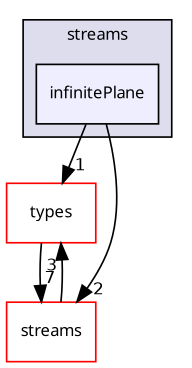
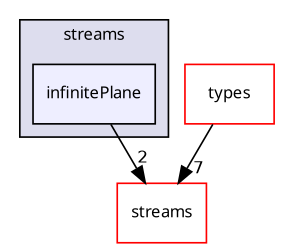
(77, 147) -> none
(62, 281) -> none
